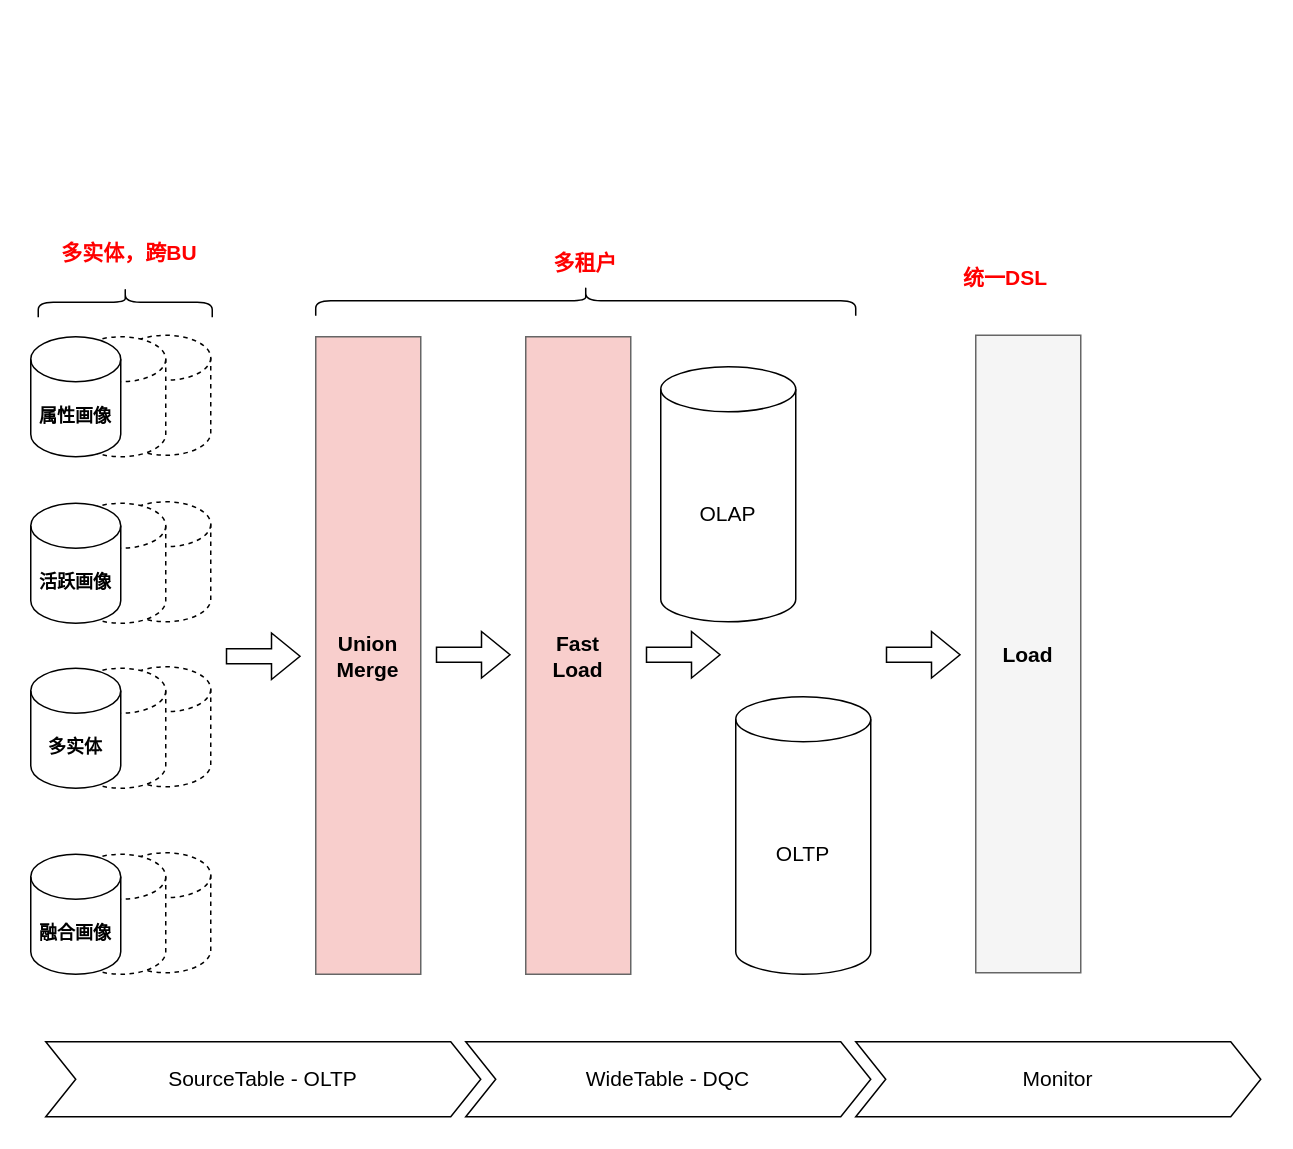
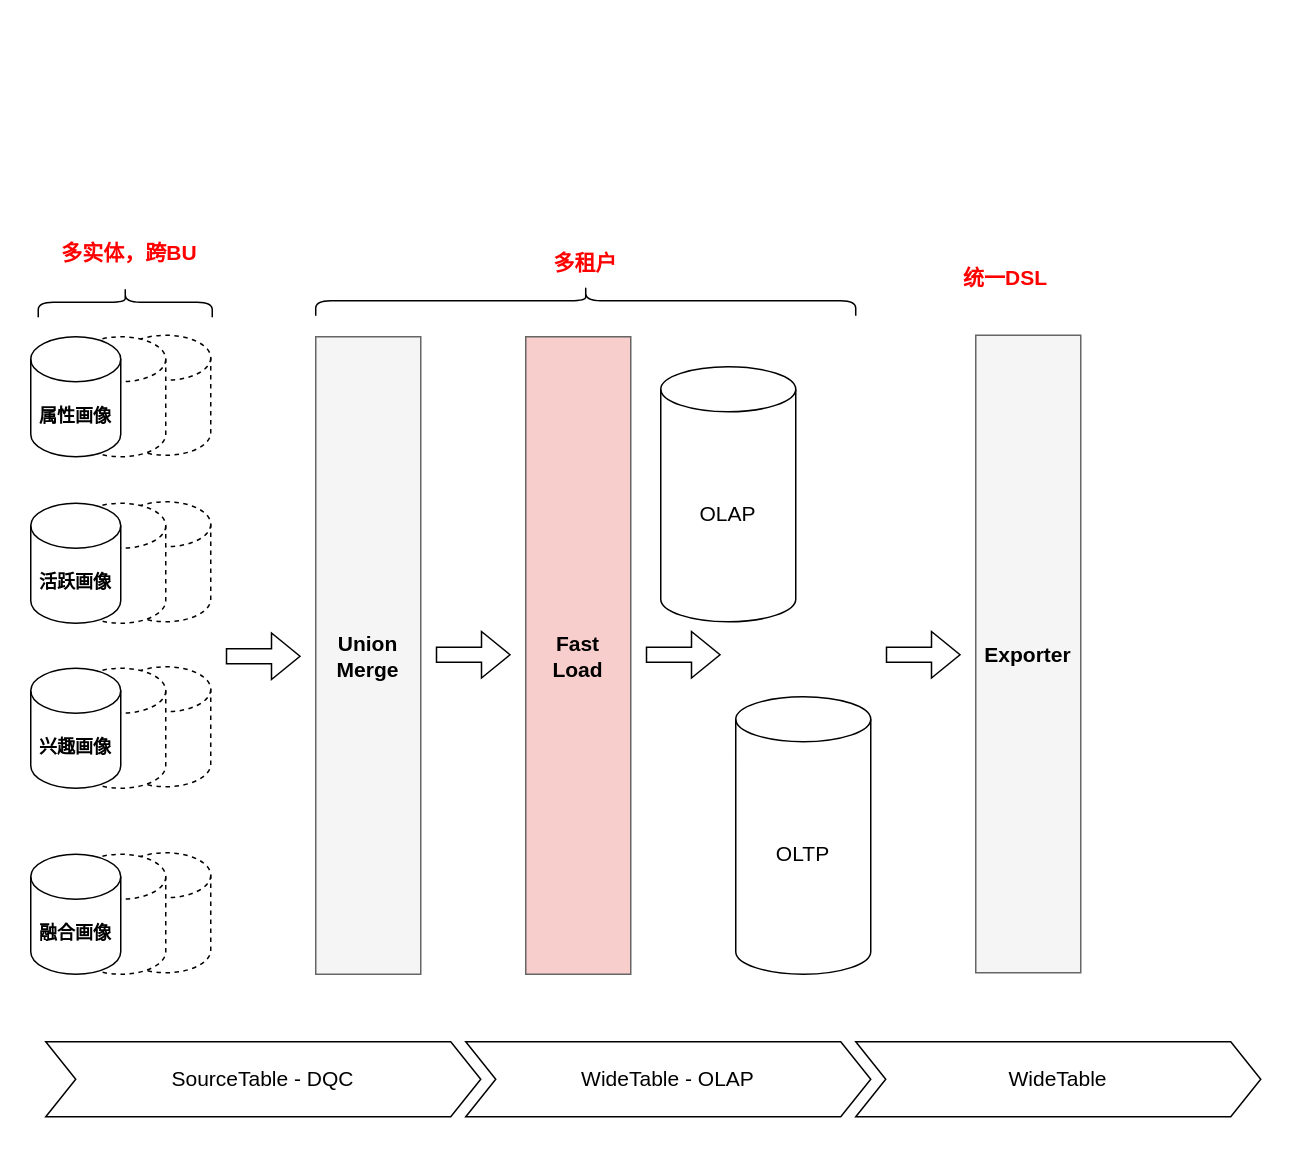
(1028, 655) -> (1028, 655)
(368, 656) -> (368, 656)
(76, 748) -> (76, 748)
(263, 1079) -> (263, 1079)
(668, 1079) -> (668, 1079)
(1058, 1079) -> (1058, 1079)
